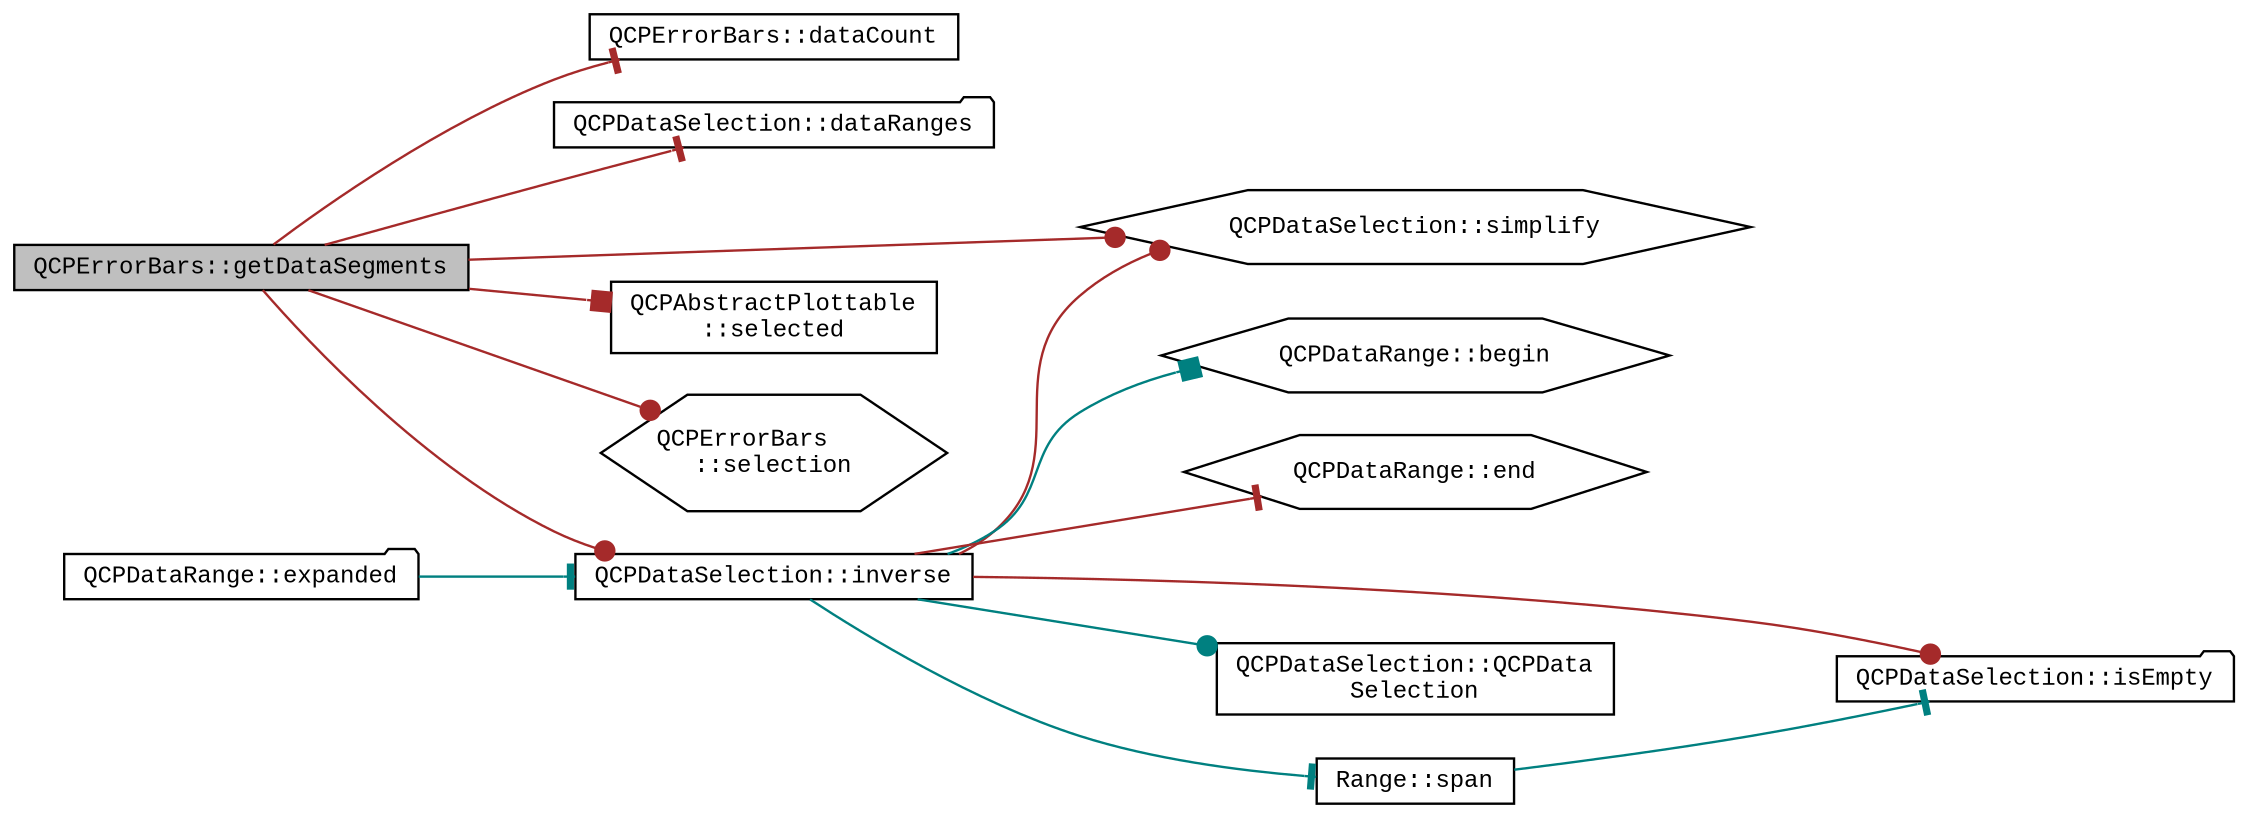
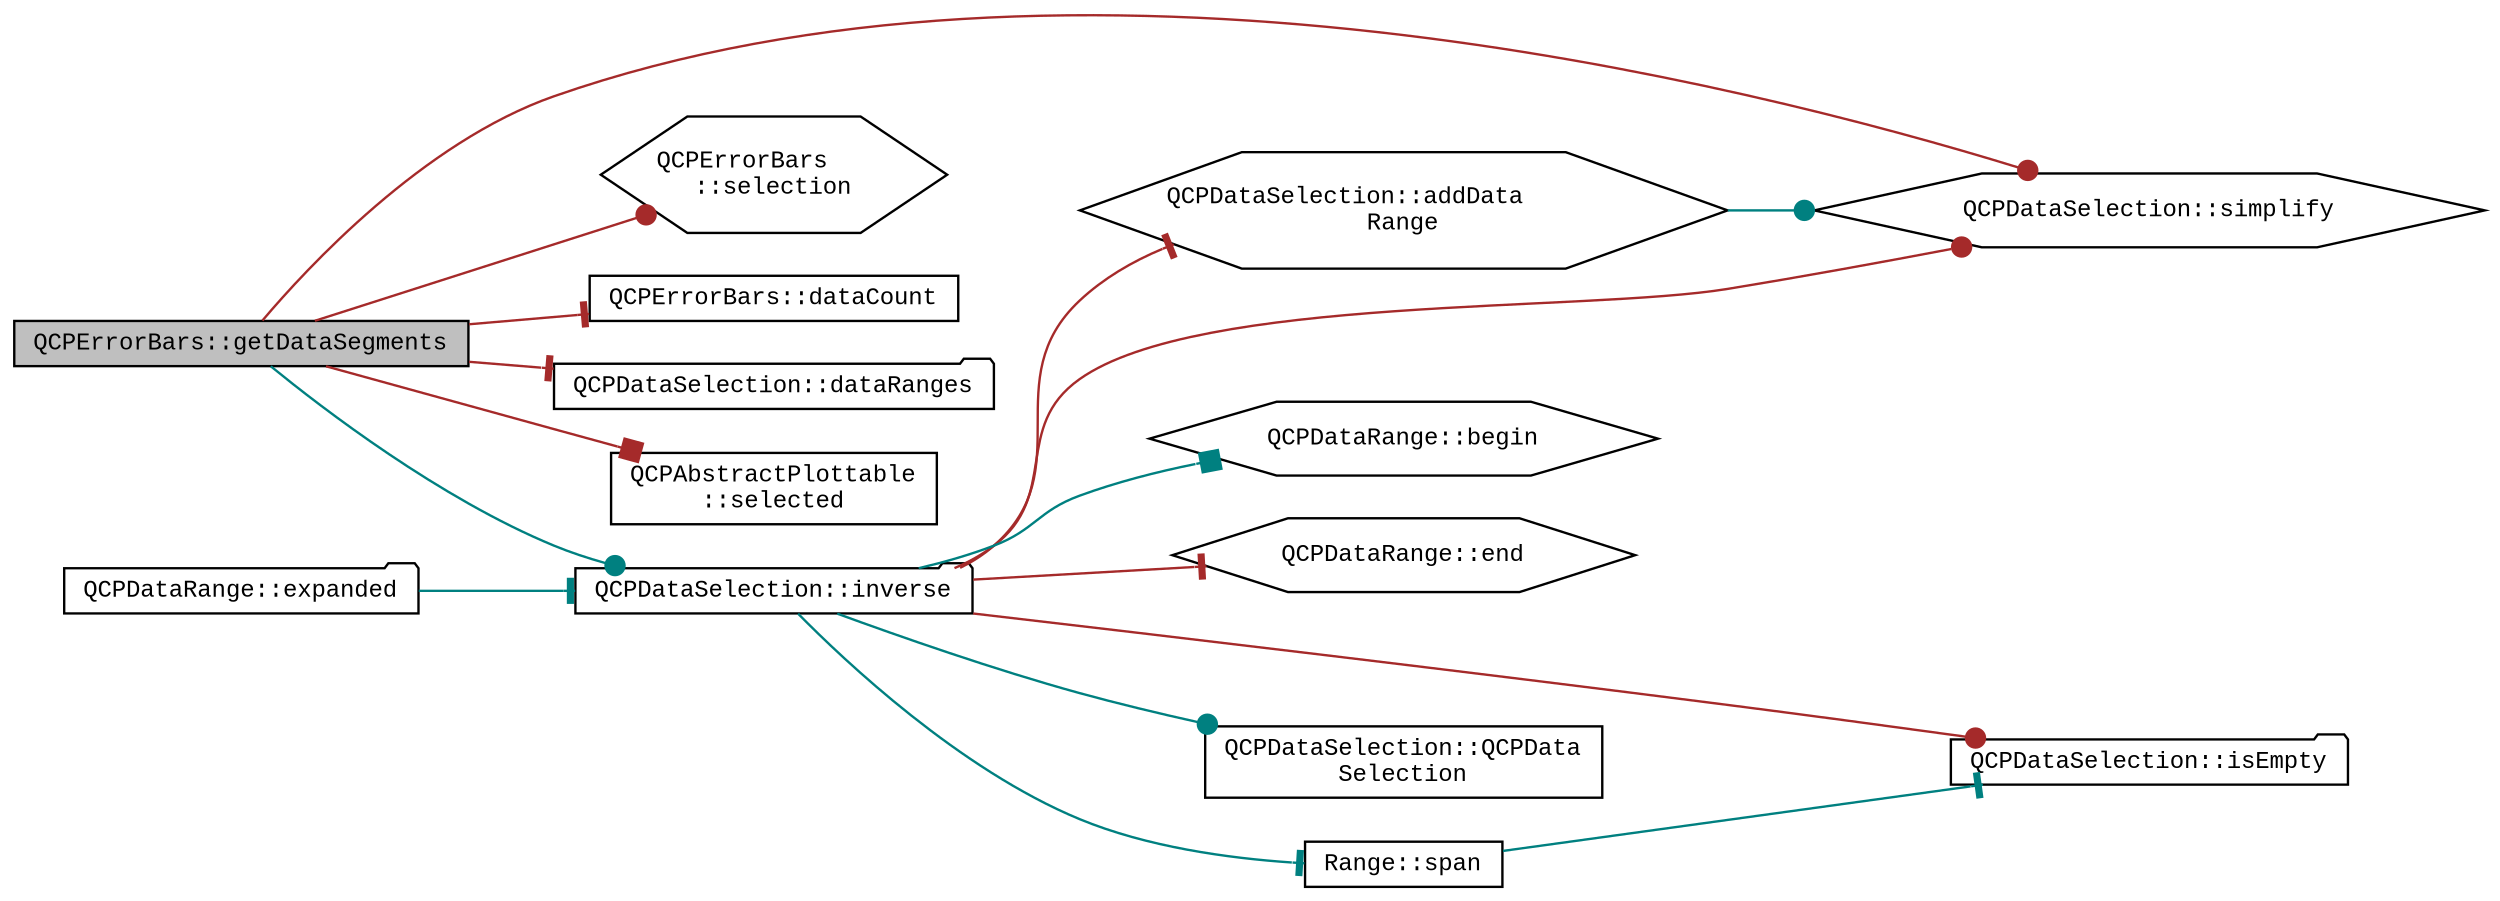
none -> (1404, 210)
(415, 439) -> (429, 480)
(774, 577) -> (774, 591)
